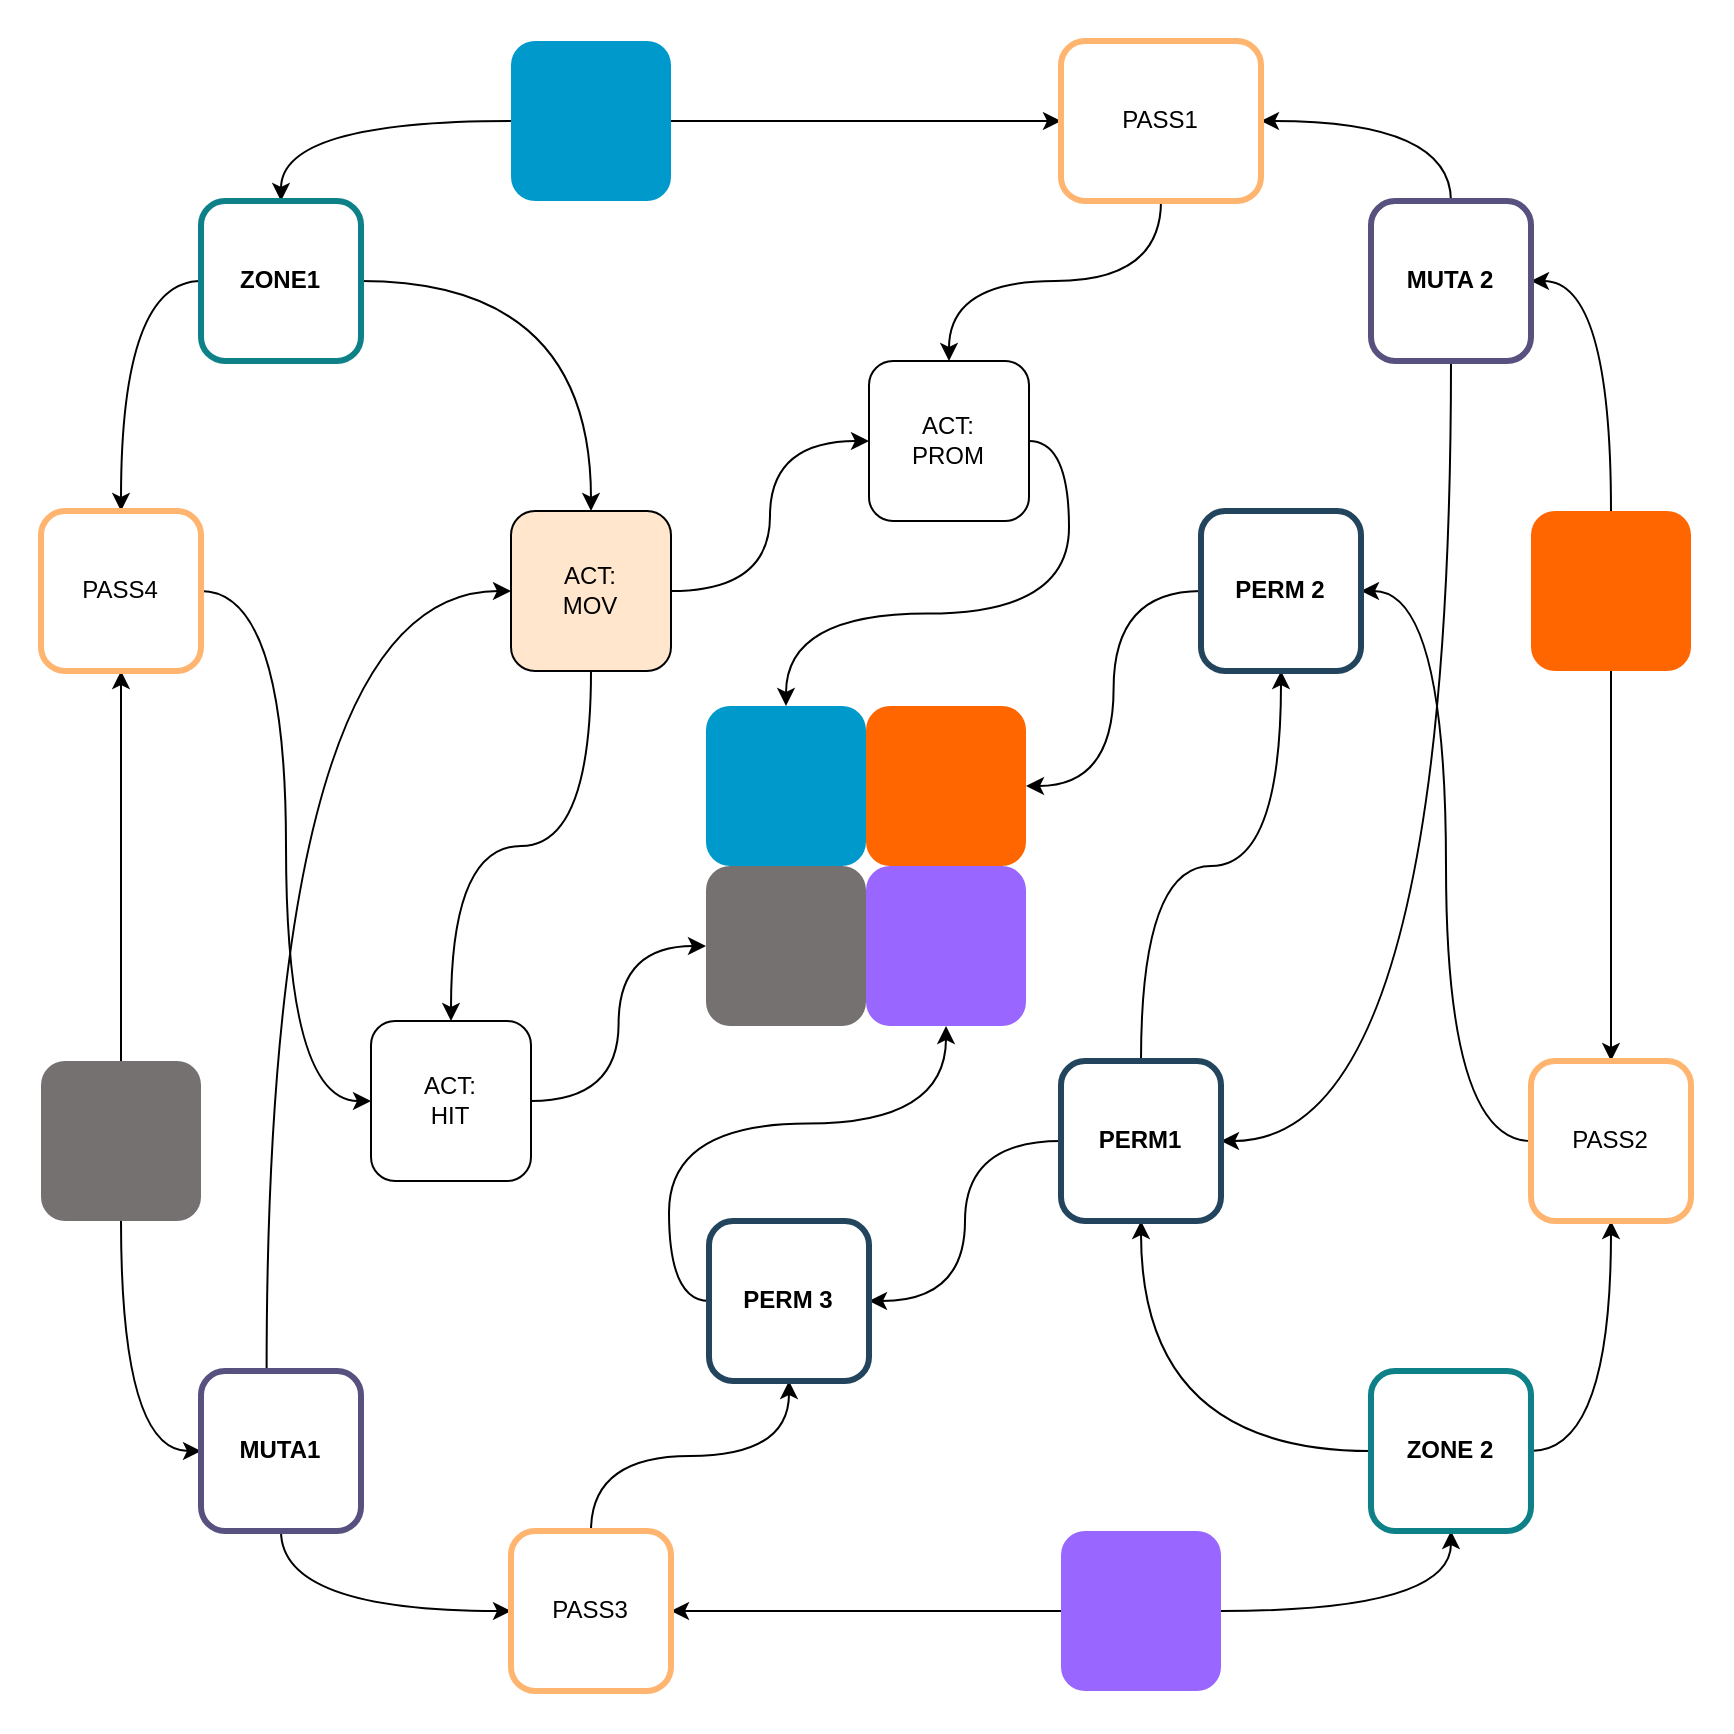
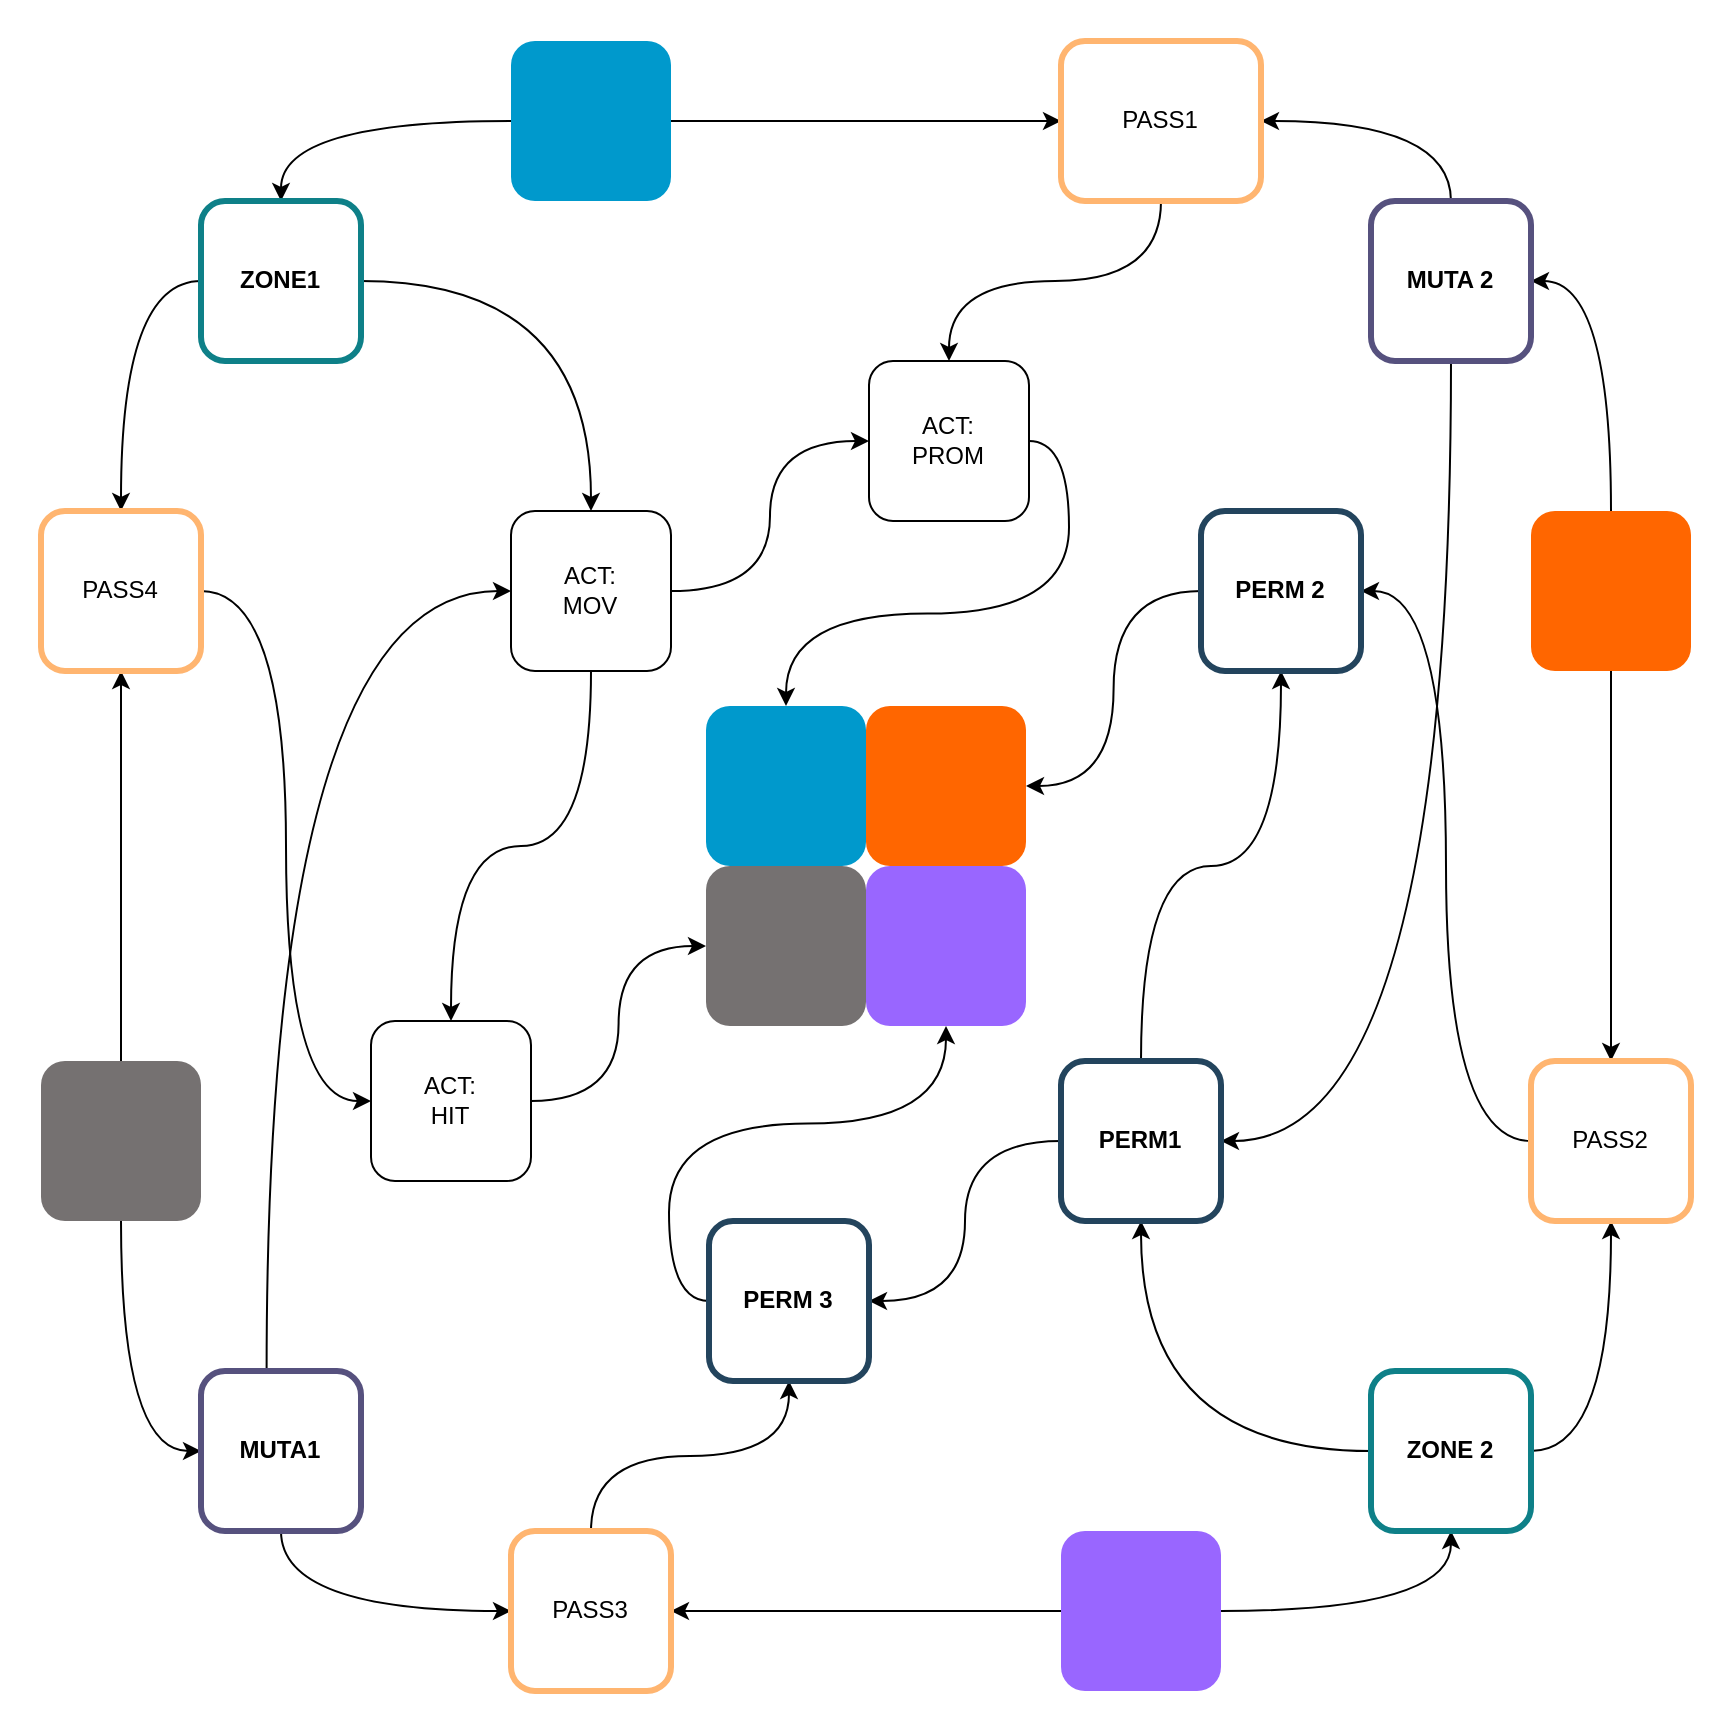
(591, 591) -> (591, 591)
